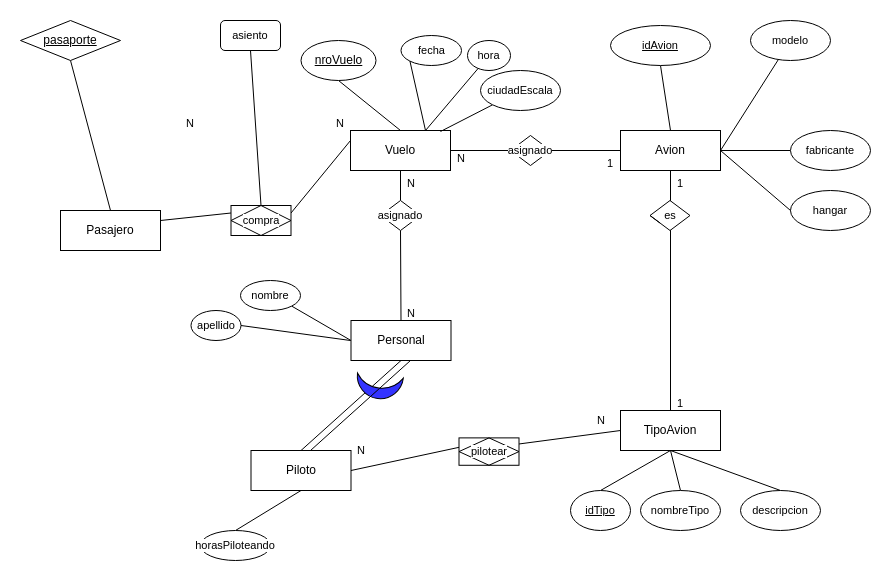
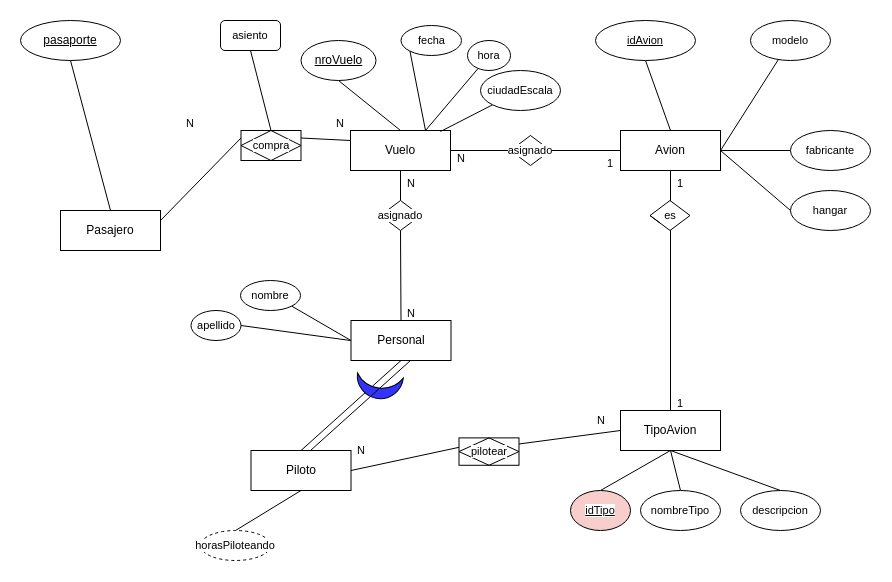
(71, 41) -> (71, 41)
(661, 46) -> (646, 41)
(431, 51) -> (431, 41)
(261, 221) -> (271, 146)
(601, 511) -> (601, 511)
(236, 546) -> (236, 546)
